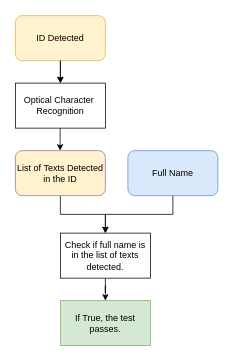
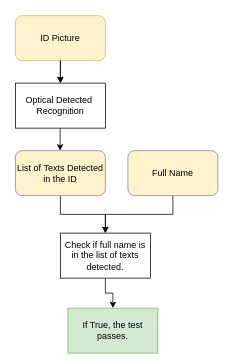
(60, 38) -> (60, 38)
(60, 105) -> (60, 105)
(173, 173) -> (173, 173)
(105, 323) -> (113, 330)
